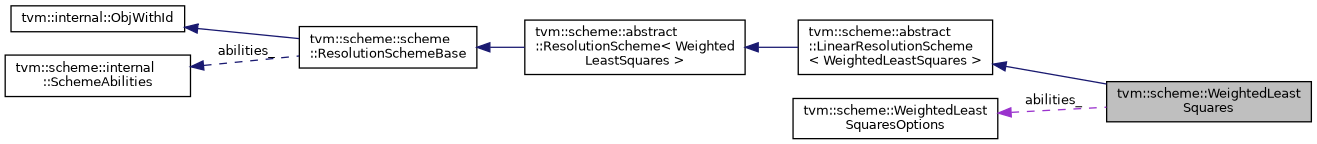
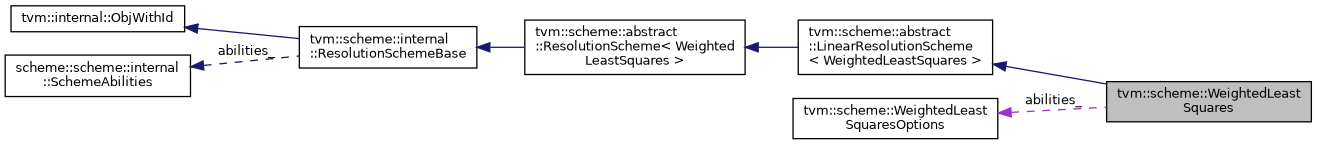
(388, 47) -> (388, 47)
(98, 76) -> (98, 76)
